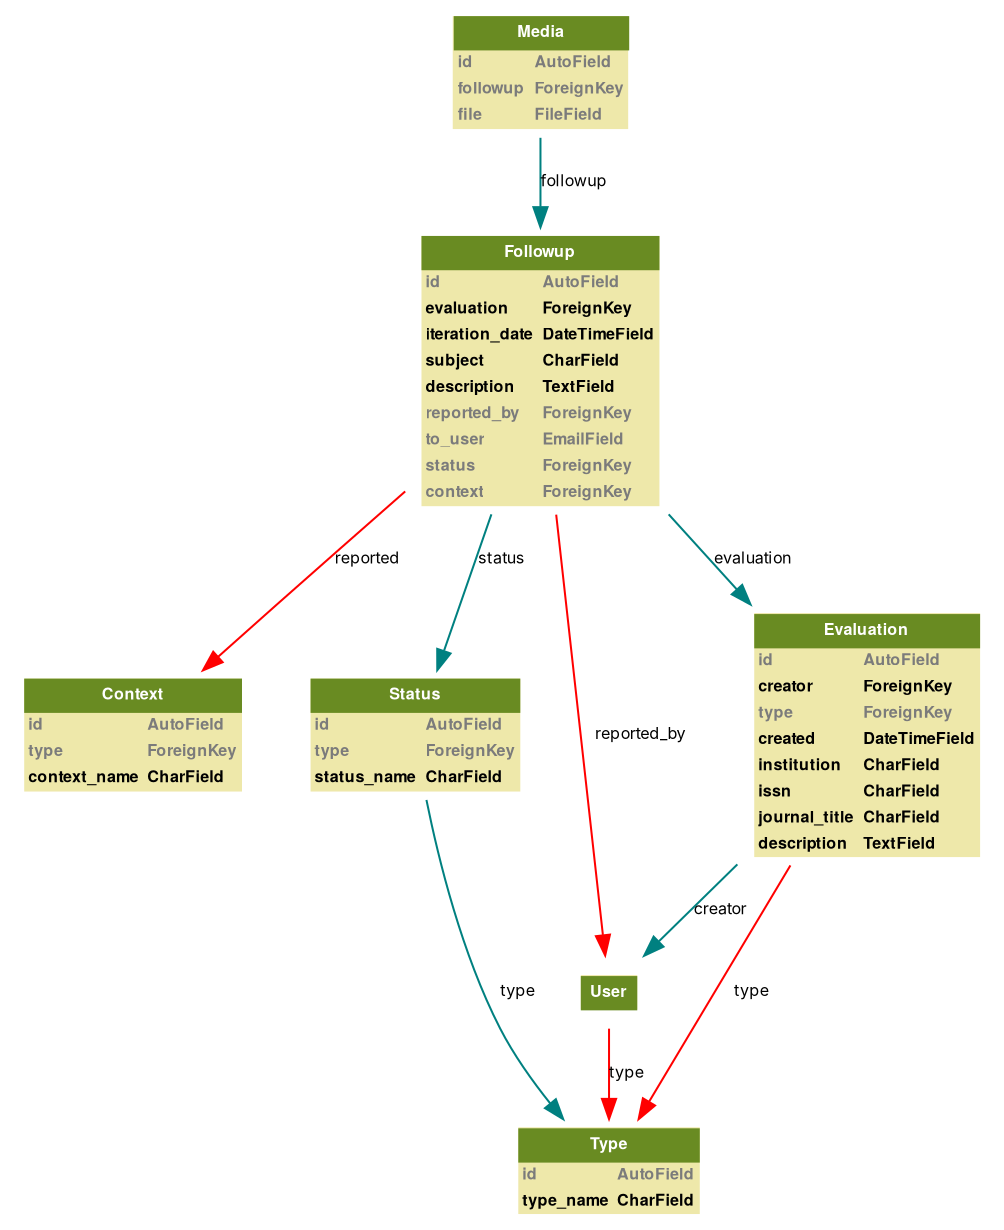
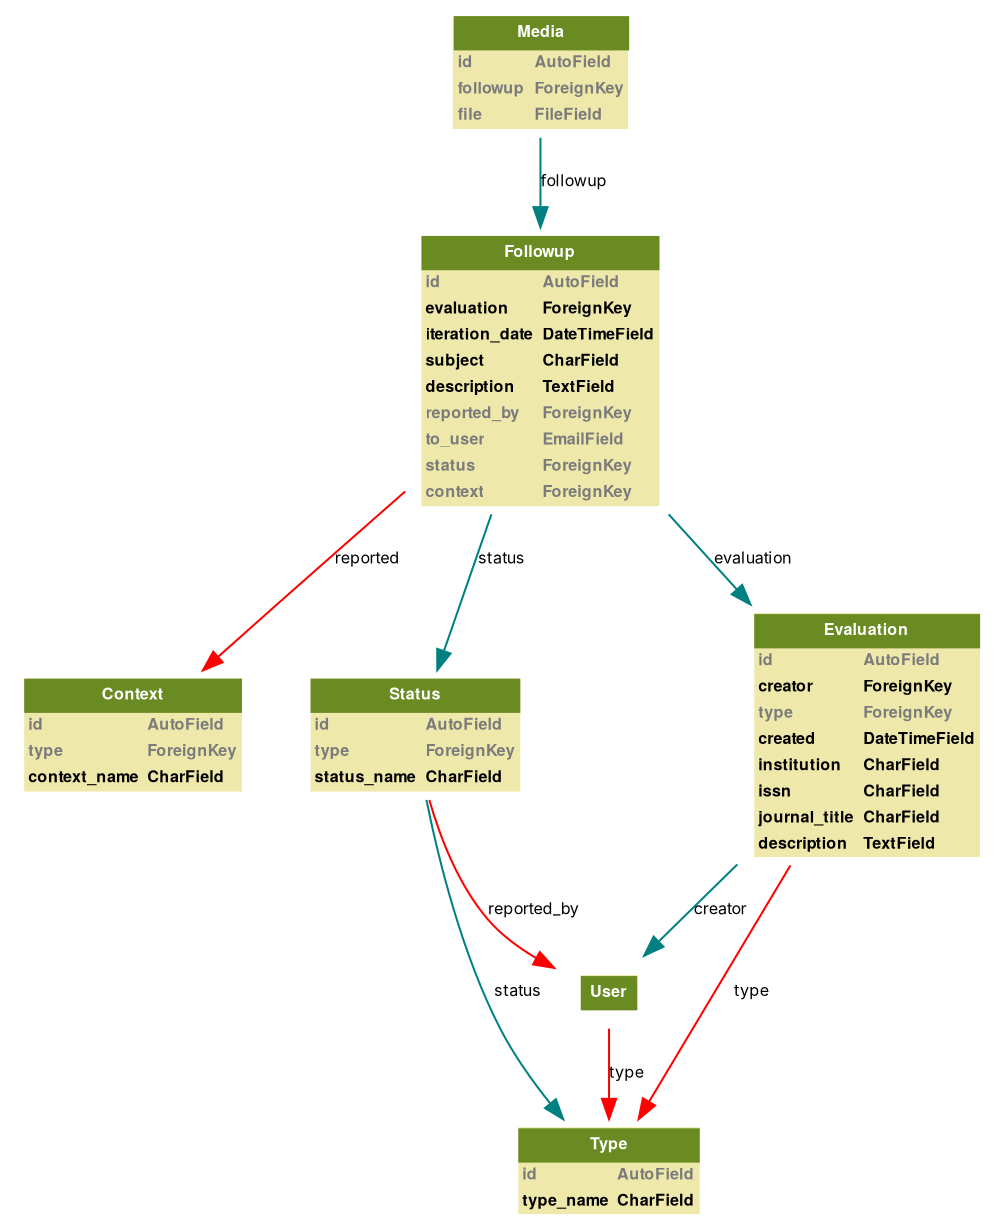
(580, 725) -> (467, 890)
(518, 992) -> (518, 992)
